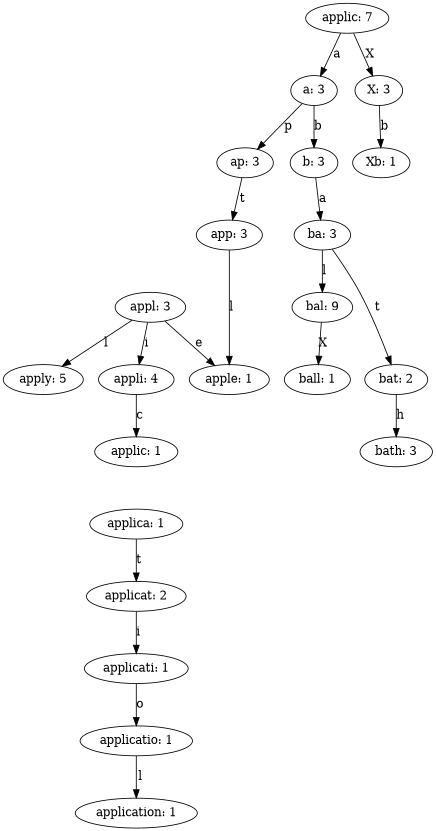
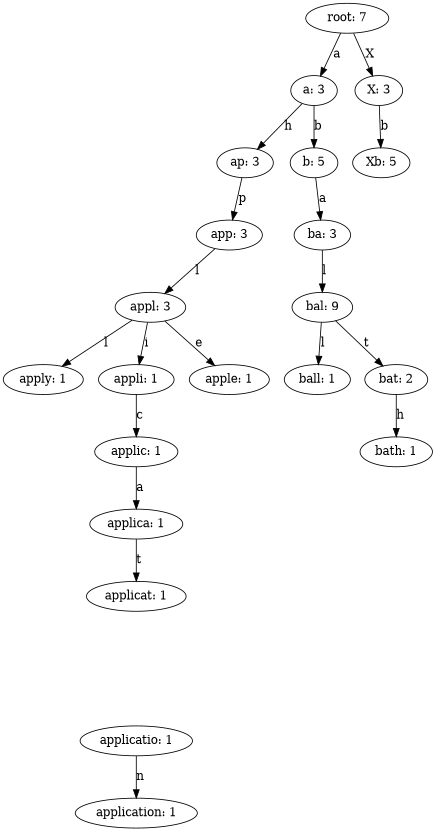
(347, 18) -> (347, 18)
(288, 127) -> (288, 127)
(314, 163) -> (314, 163)
(381, 163) -> (381, 163)
(243, 199) -> (243, 199)
(364, 301) -> (356, 340)
(229, 303) -> (193, 268)
(323, 343) -> (323, 343)
(43, 380) -> (43, 380)
(136, 380) -> (136, 380)
(396, 452) -> (396, 452)
none -> (136, 484)
(136, 596) -> (136, 596)
(136, 669) -> none
(140, 777) -> (140, 777)
